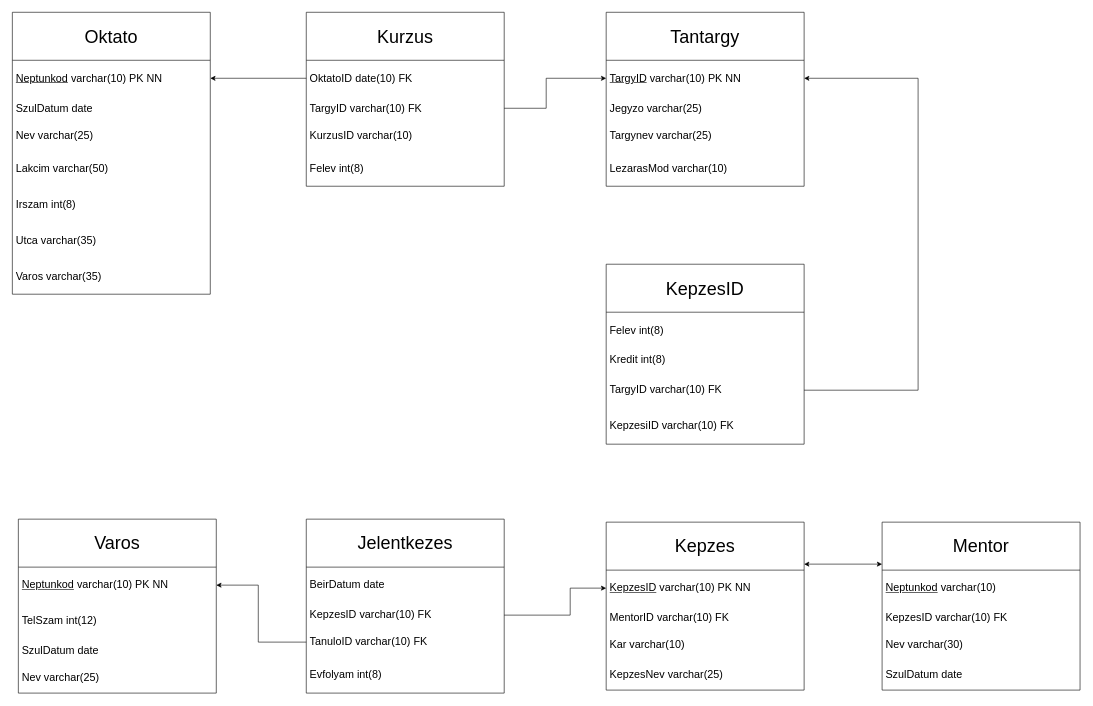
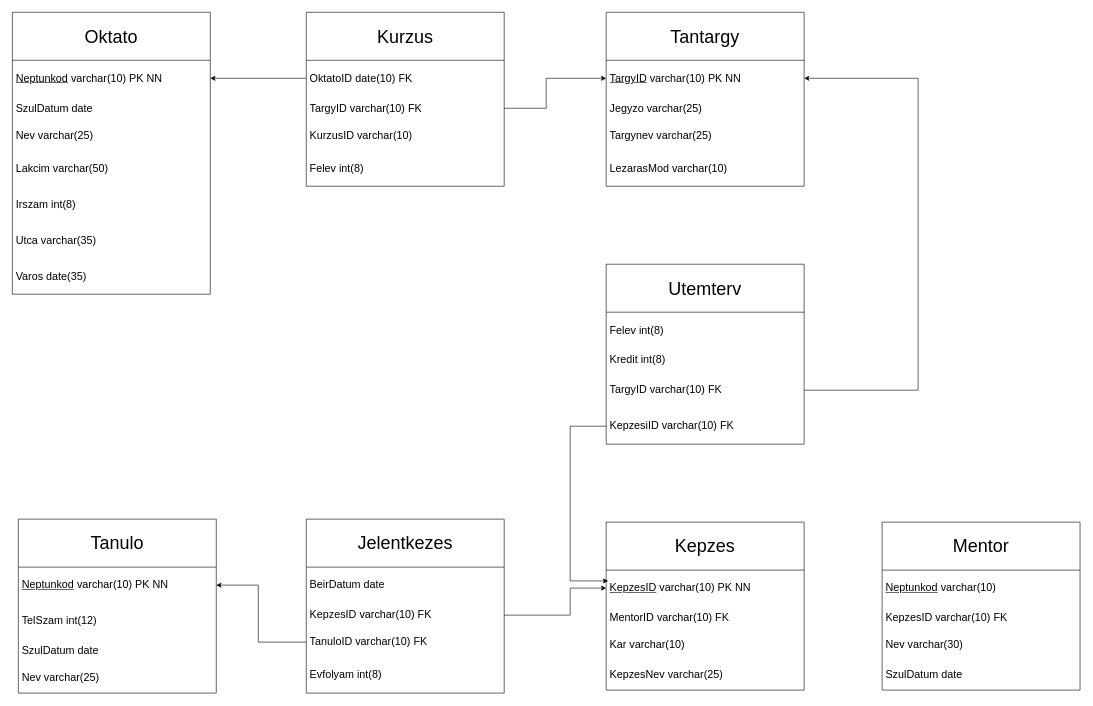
(49, 276) -> (43, 276)
(705, 288) -> (705, 288)
(117, 543) -> (117, 543)
(876, 564) -> none
none -> (570, 580)
